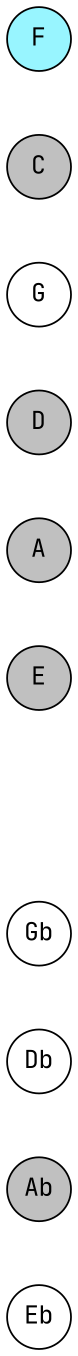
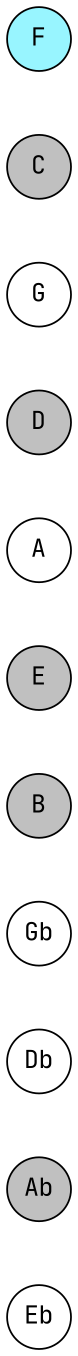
(39, 550) -> (39, 550)
none -> (39, 806)
